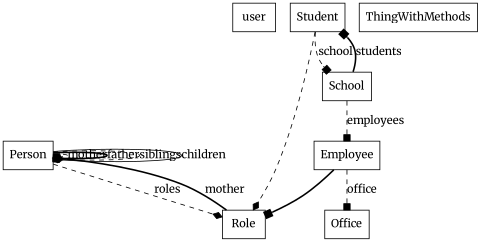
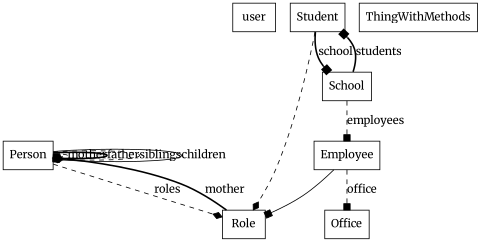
(316, 51) -> (316, 51)
(305, 194) -> (305, 194)
